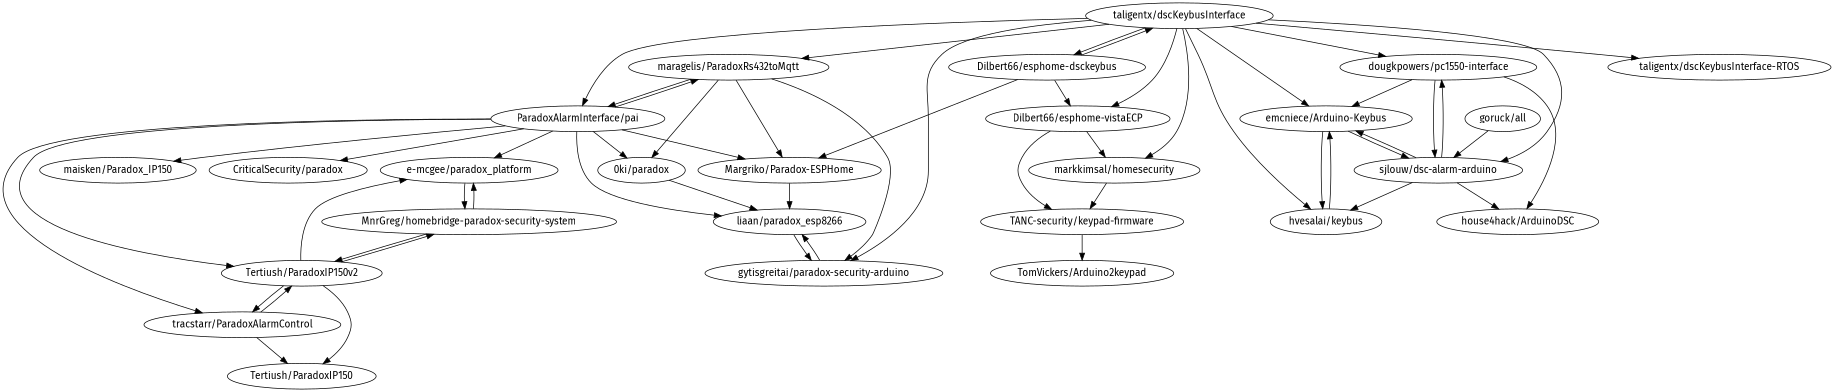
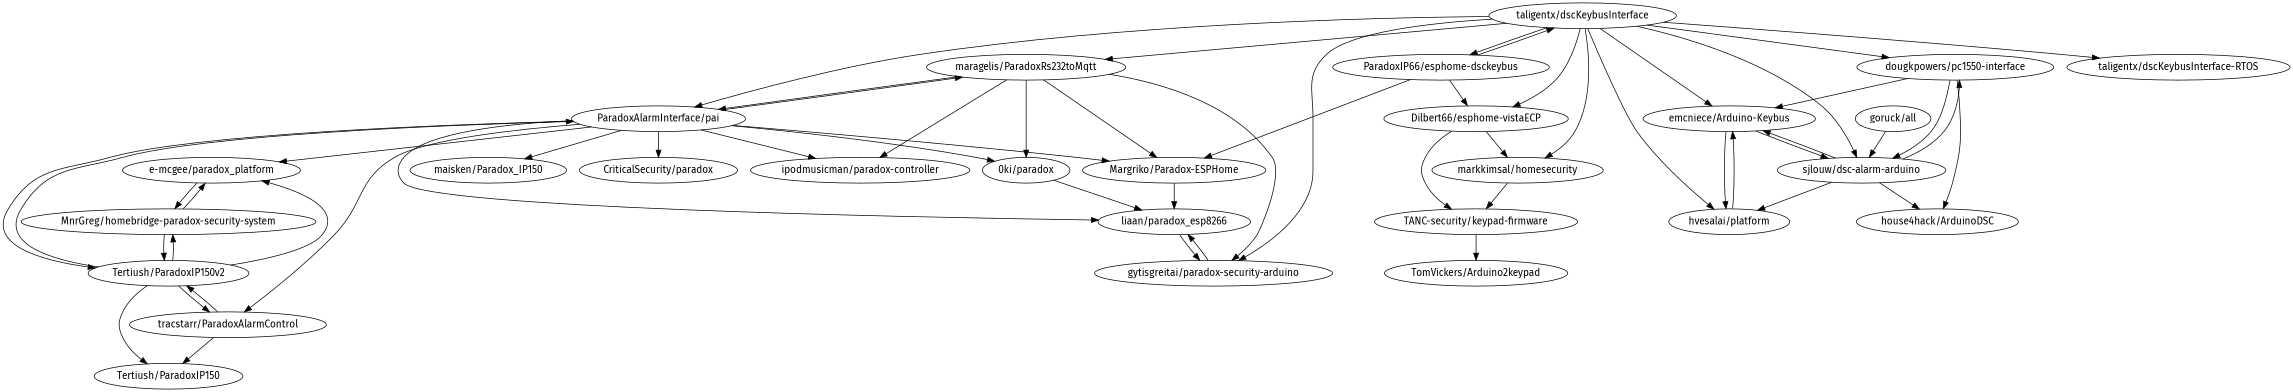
(729, 67) -> (1026, 67)
(1047, 67) -> (1441, 67)
none -> (227, 141)
none -> (860, 170)
(1326, 222) -> (1729, 222)
